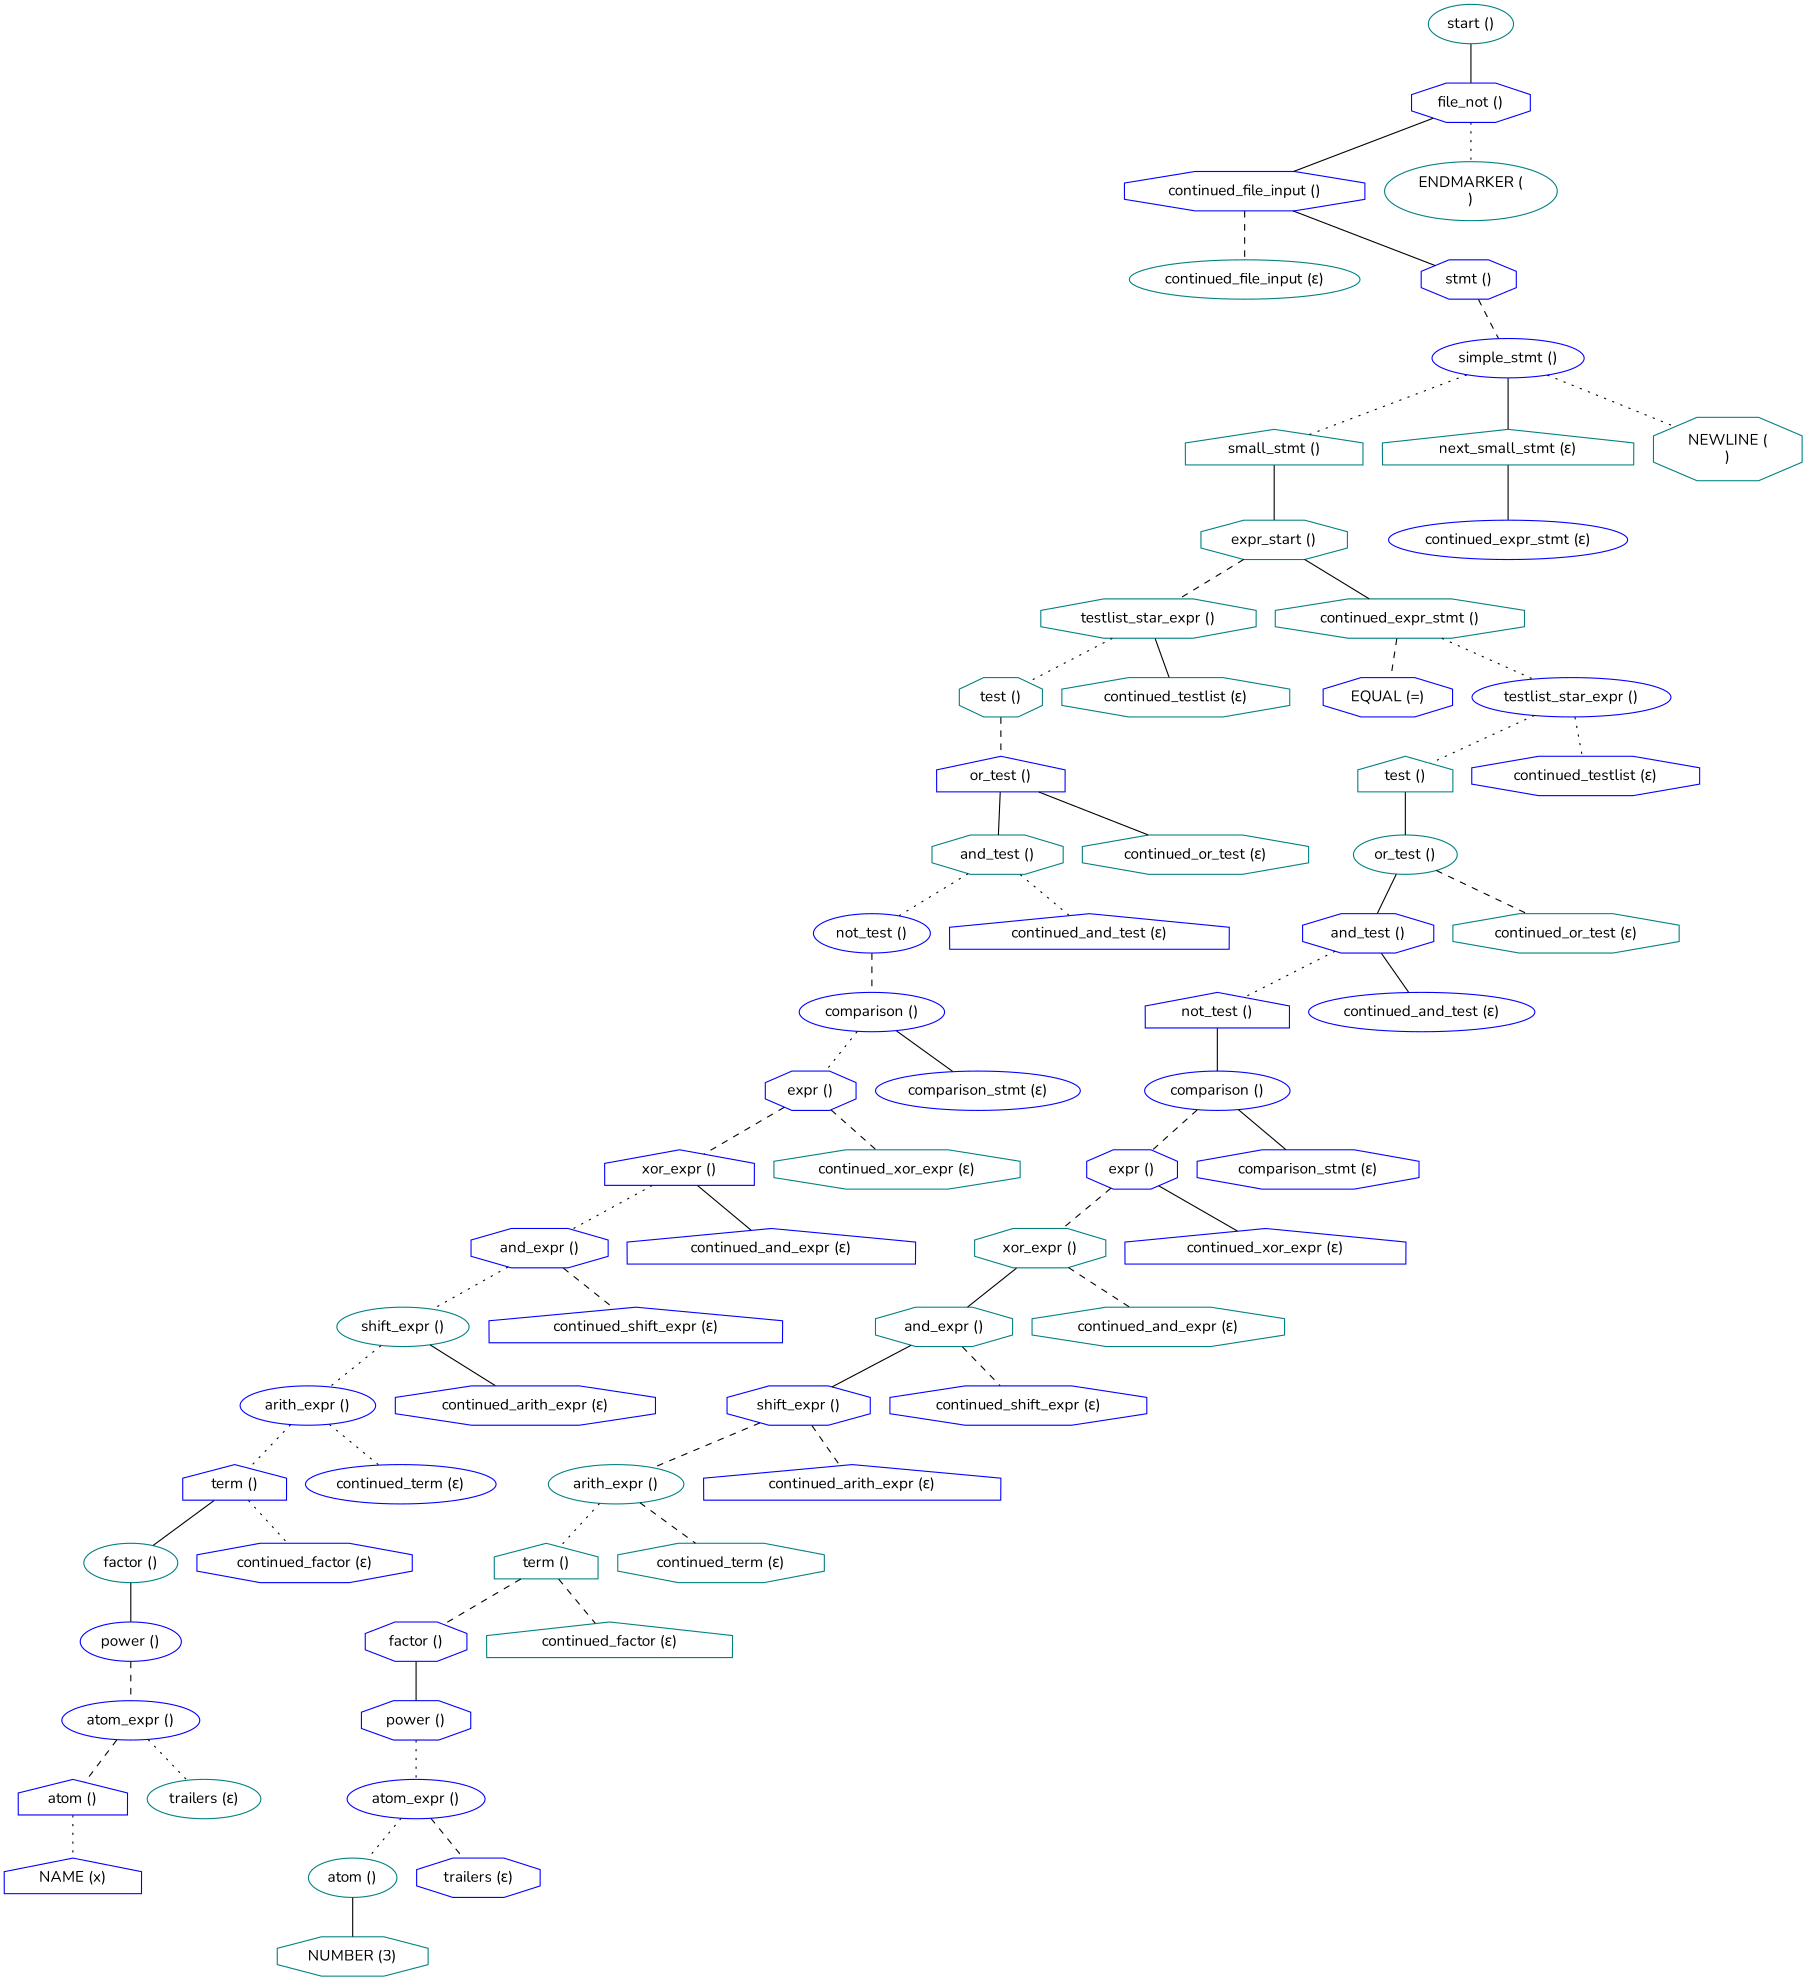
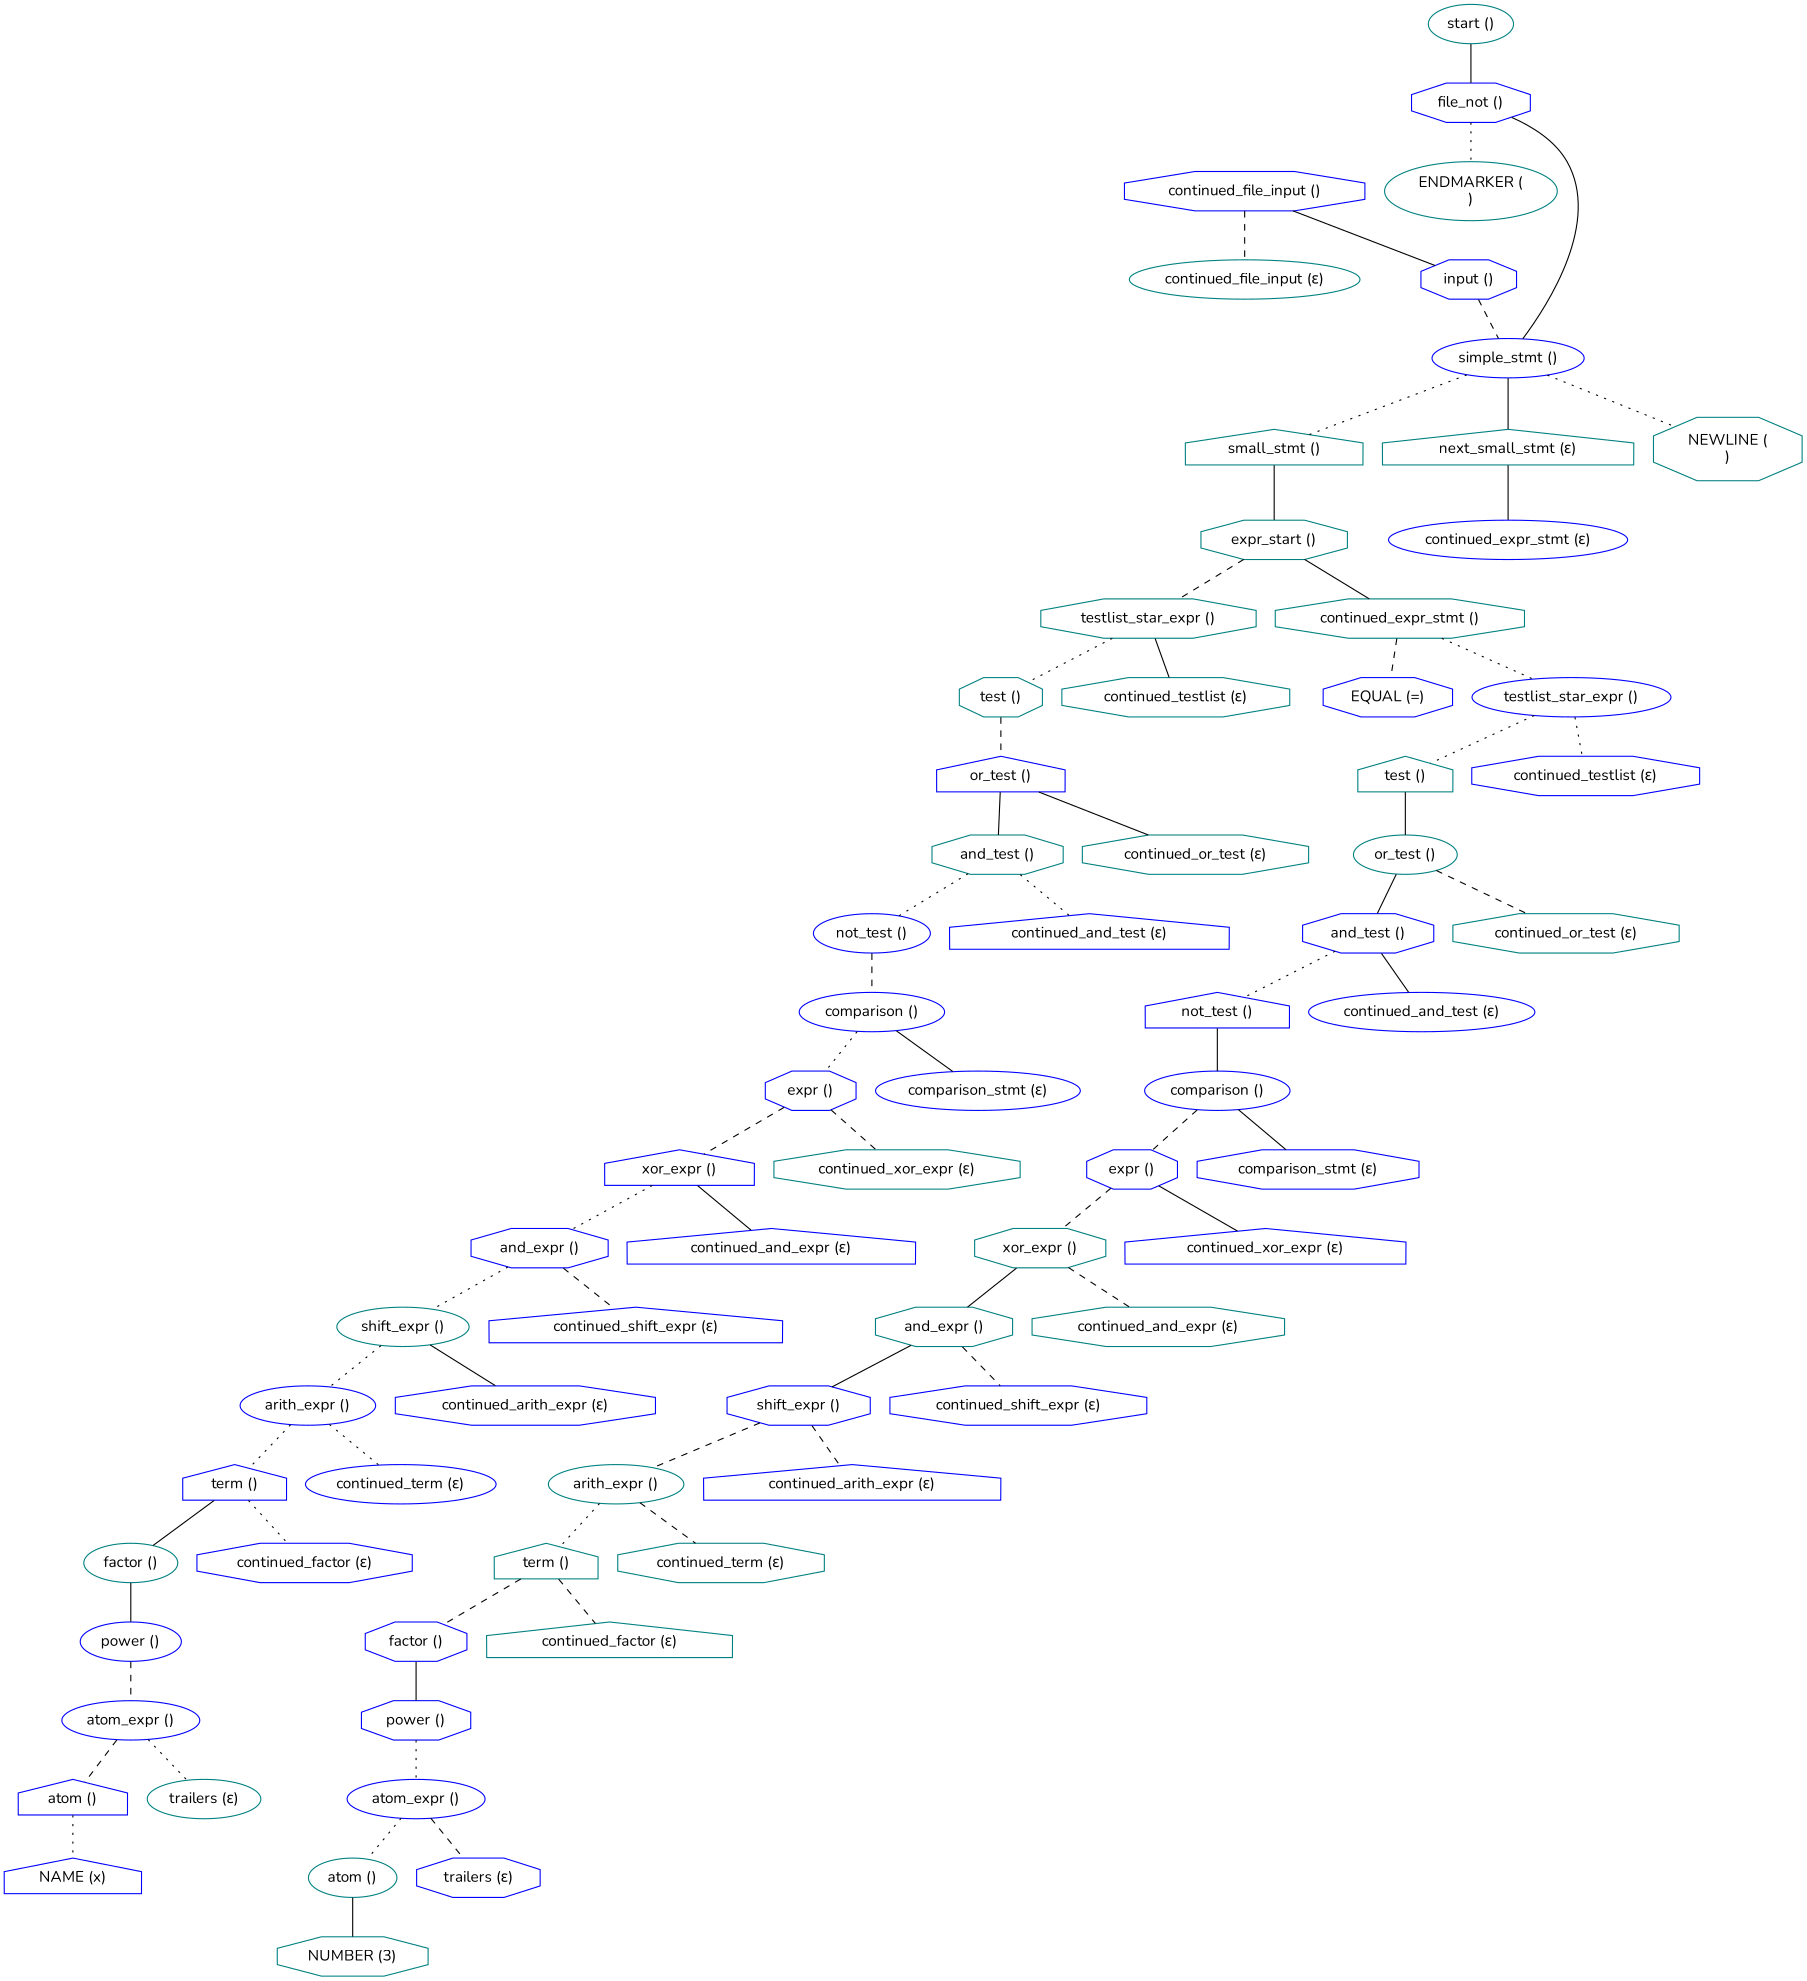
(1363, 145) -> (1577, 220)
(1469, 279) -> (1469, 279)
